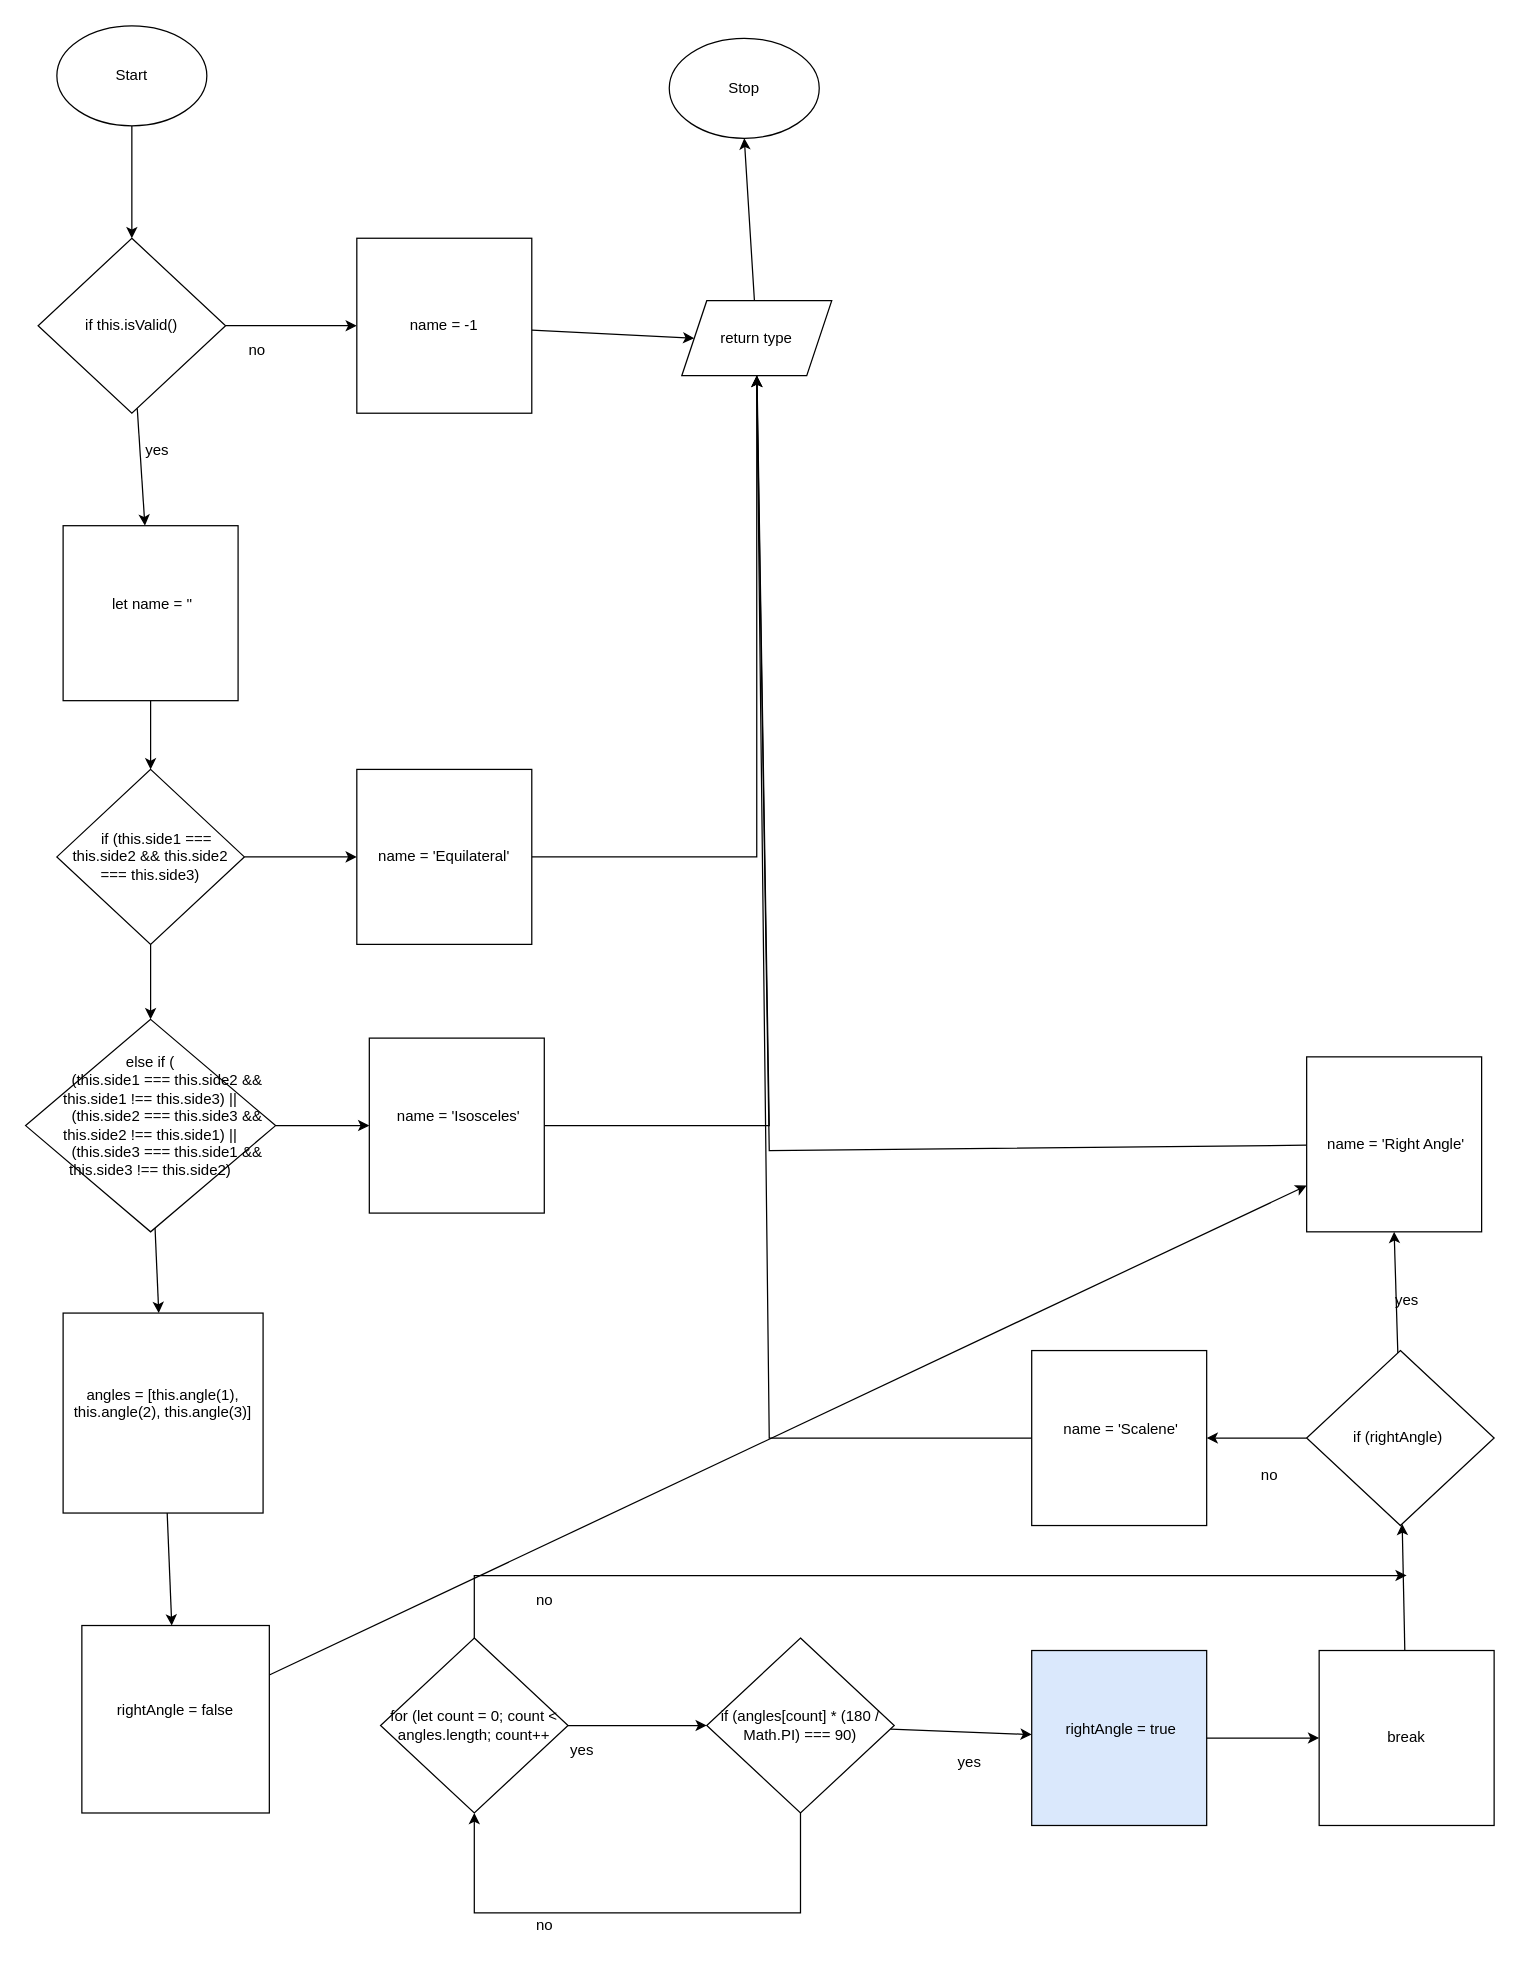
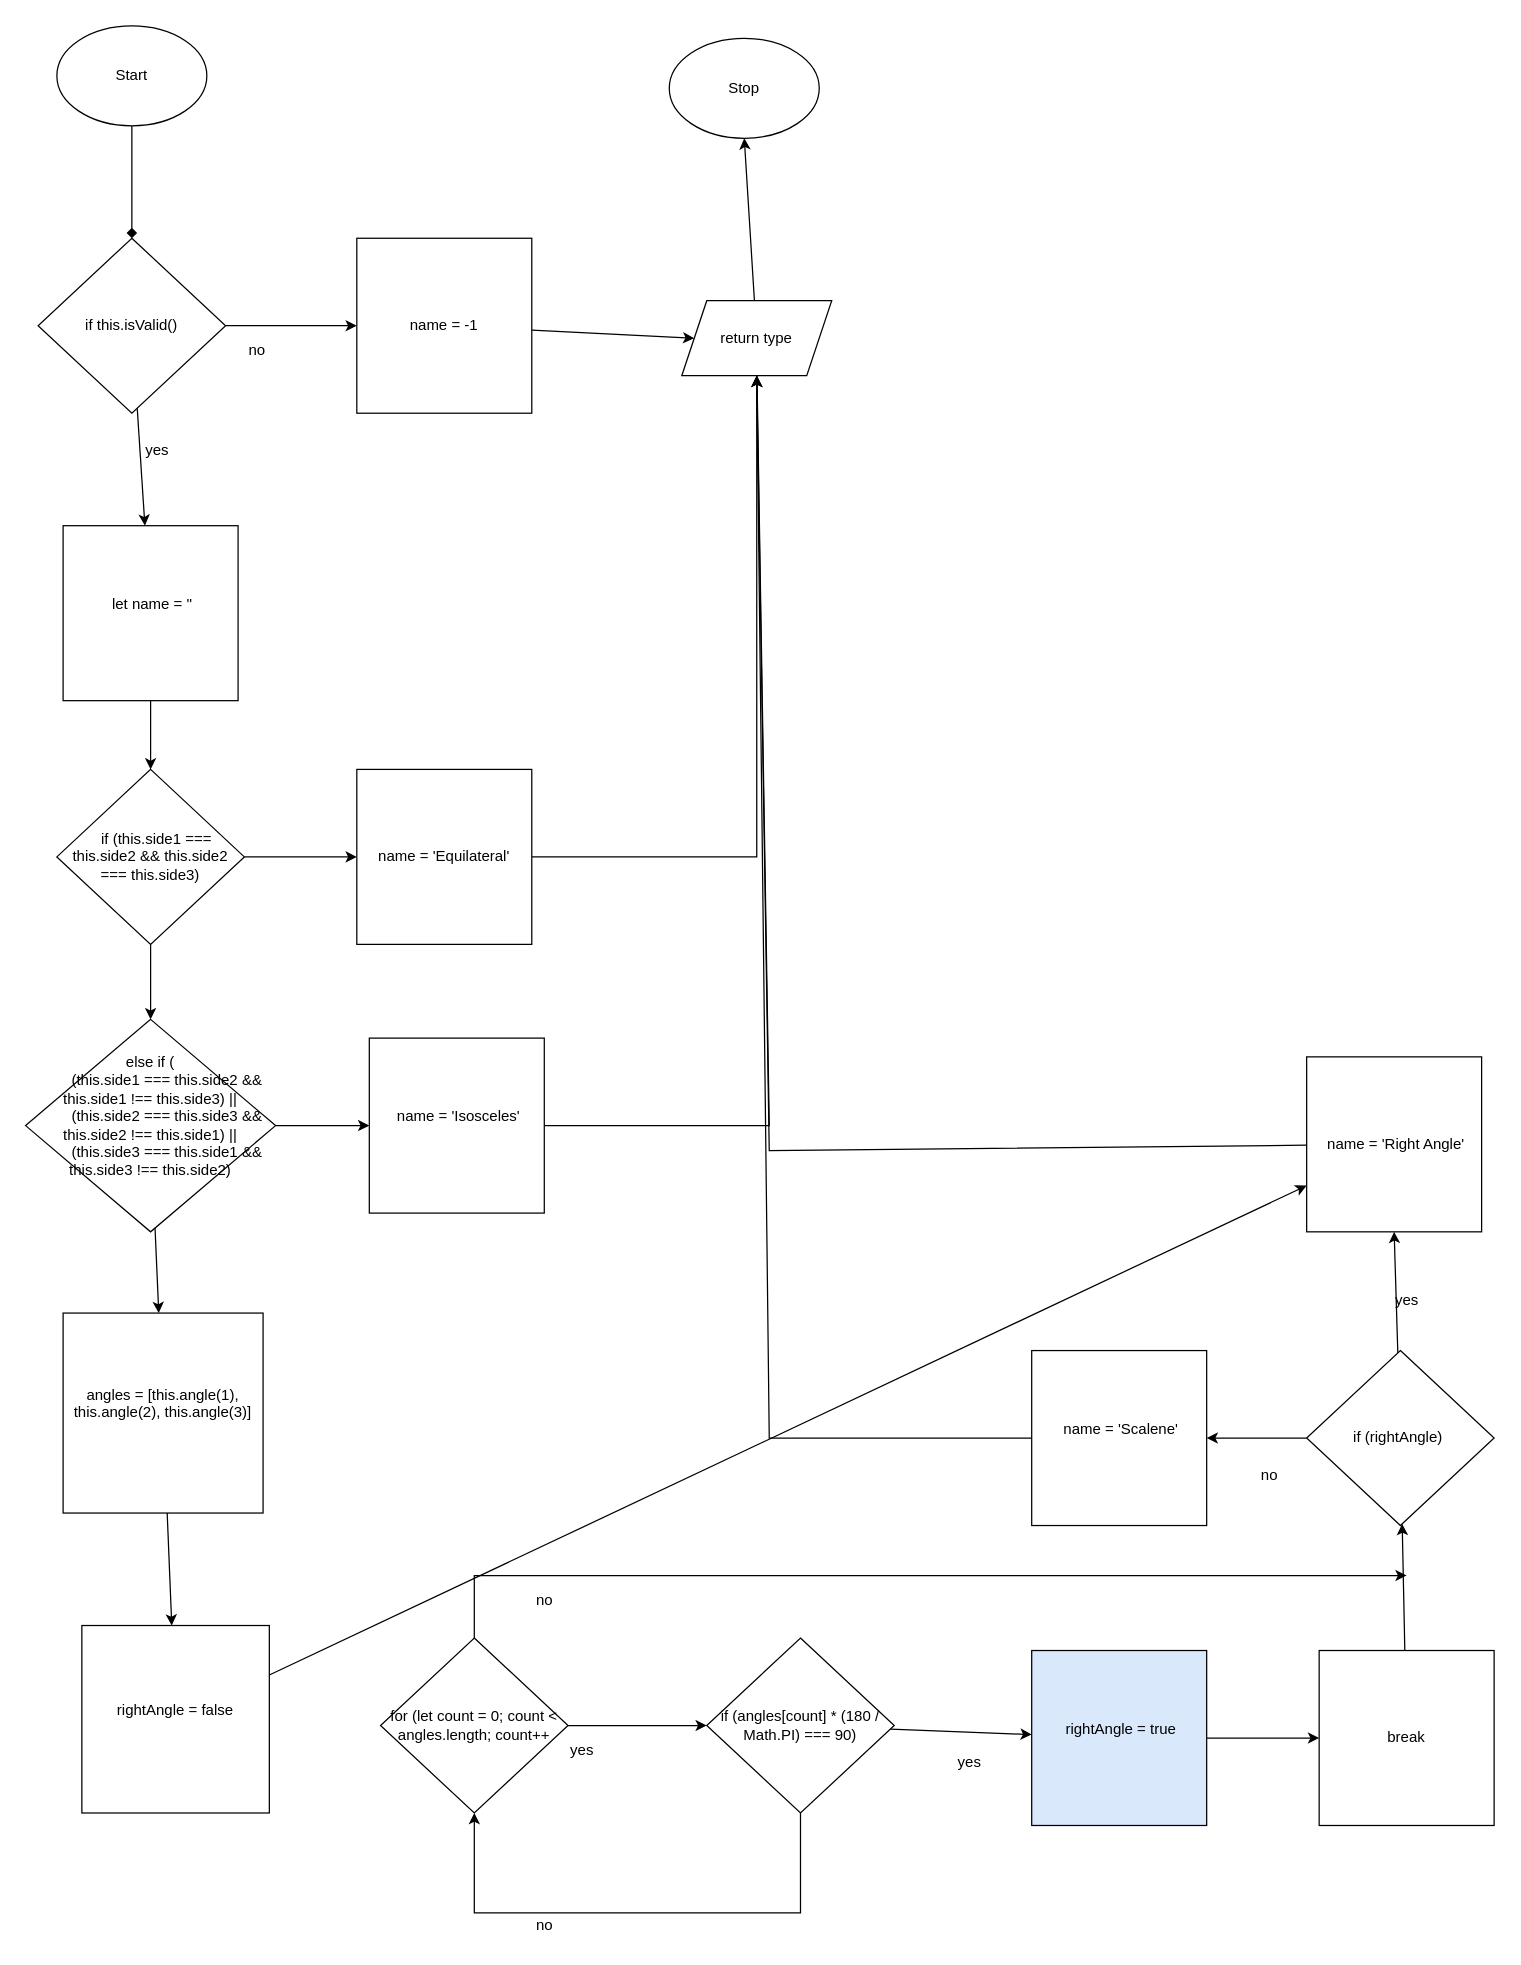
(132, 228) -> (132, 227)
